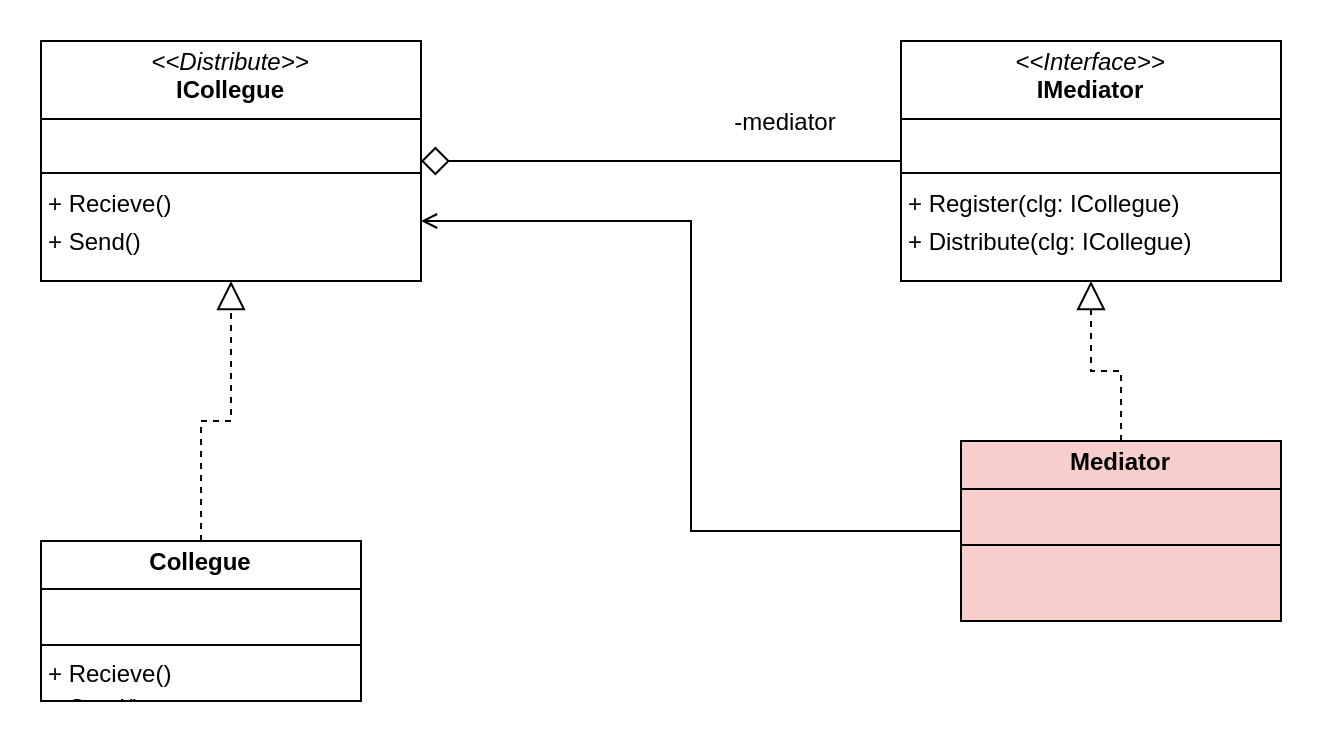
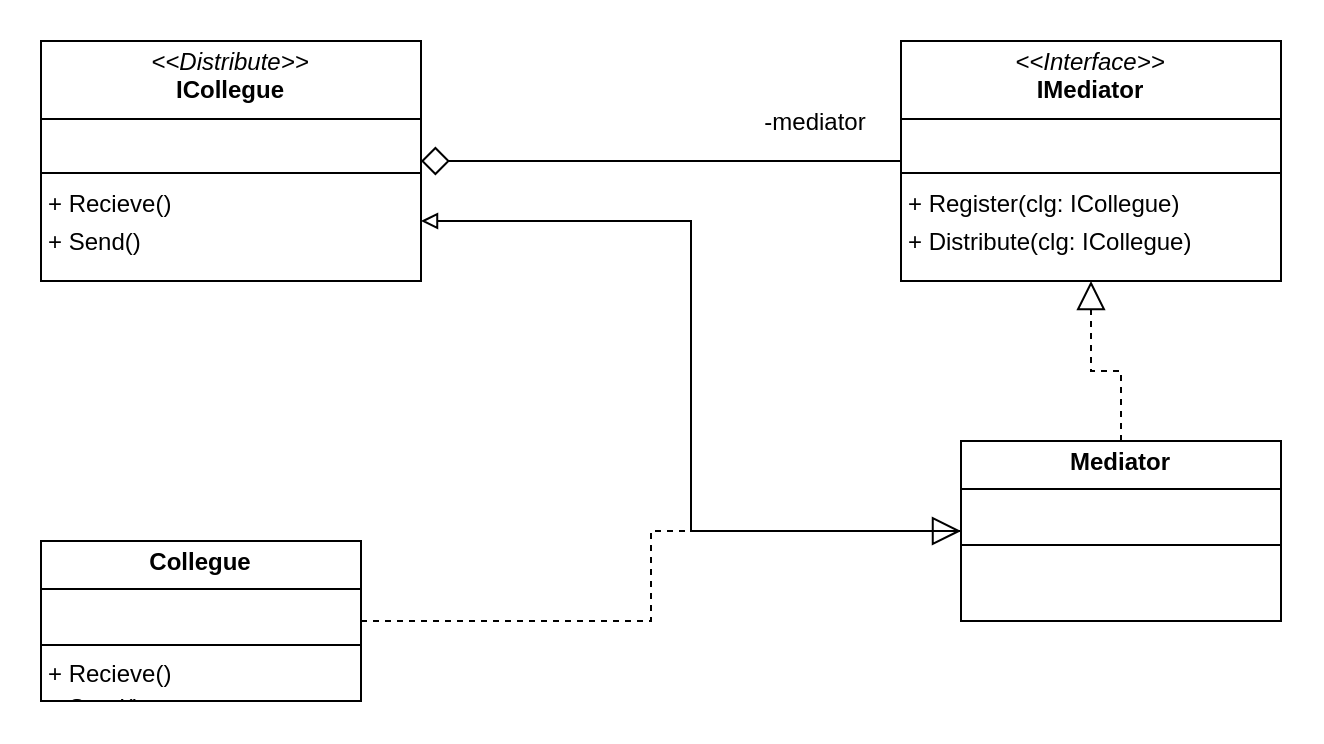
(785, 123) -> (815, 123)
(432, 221) -> (438, 221)
(211, 421) -> (568, 621)
(1121, 531) -> (1121, 531)
